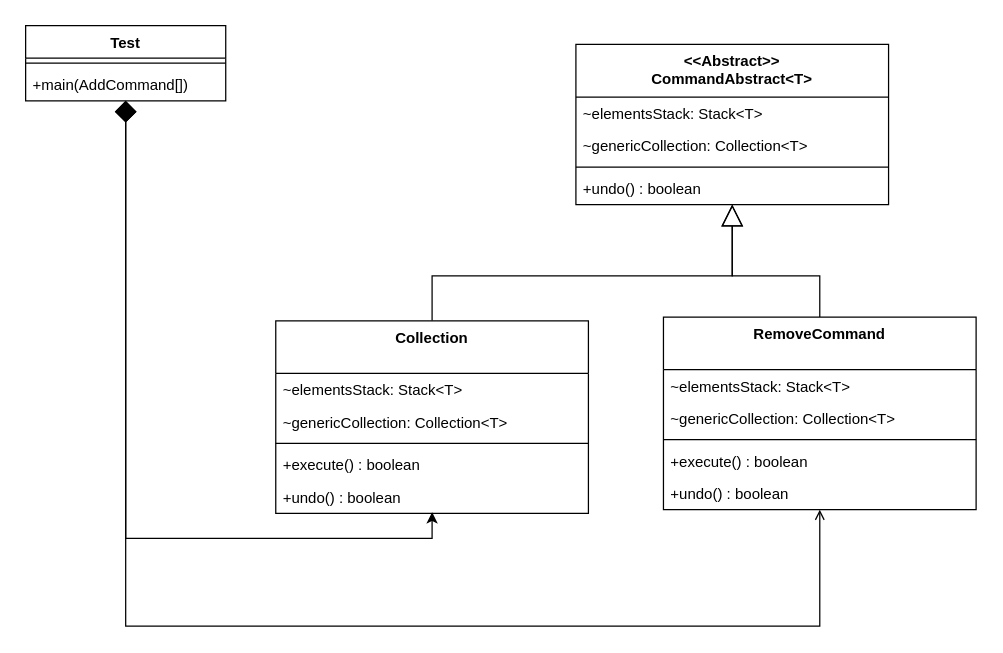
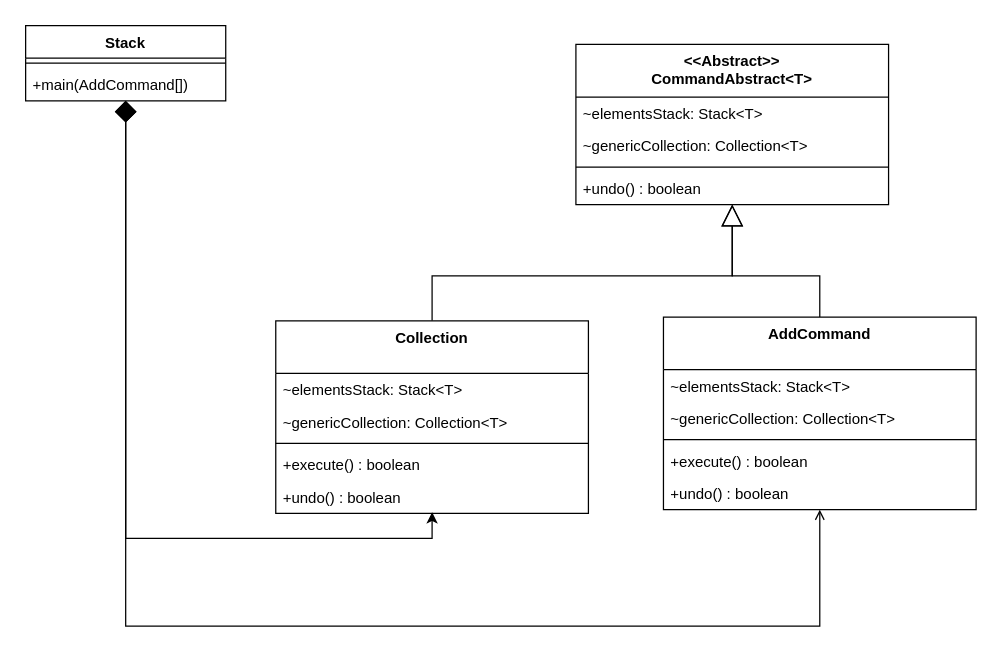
(125, 43) -> (125, 43)
(819, 334) -> (819, 334)
